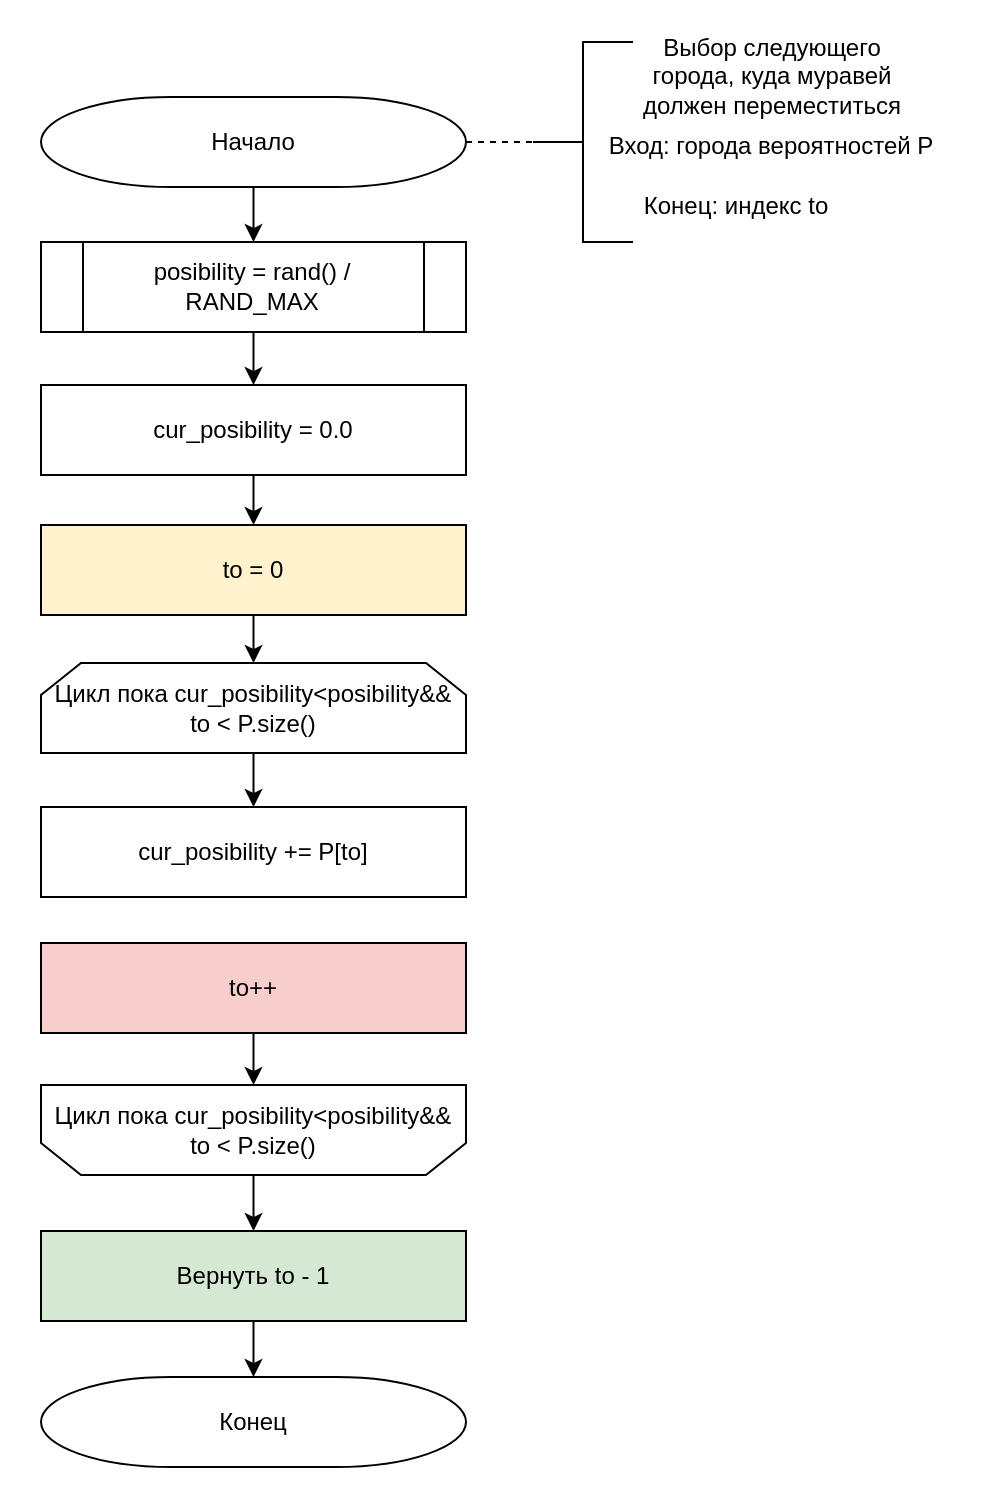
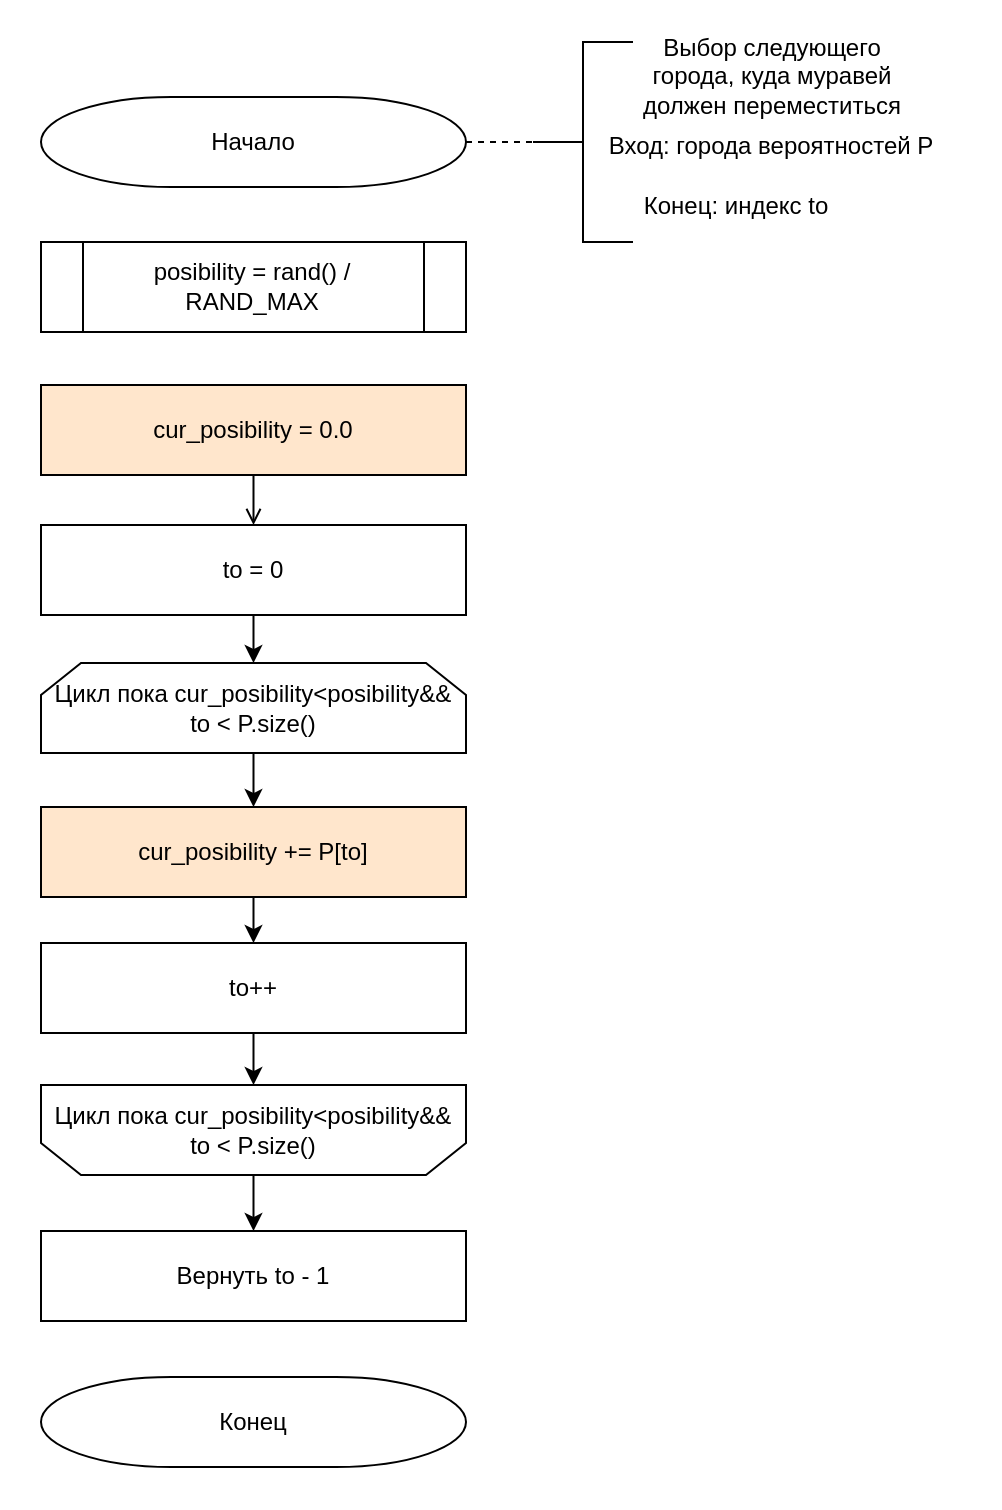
(254, 208) -> none
(254, 352) -> none
(254, 430) -> (254, 430)
(254, 510) -> (254, 513)
(254, 570) -> (254, 570)
(254, 852) -> (254, 852)
none -> (254, 913)
(254, 988) -> (254, 988)
(254, 1276) -> (254, 1276)
(254, 1342) -> none
